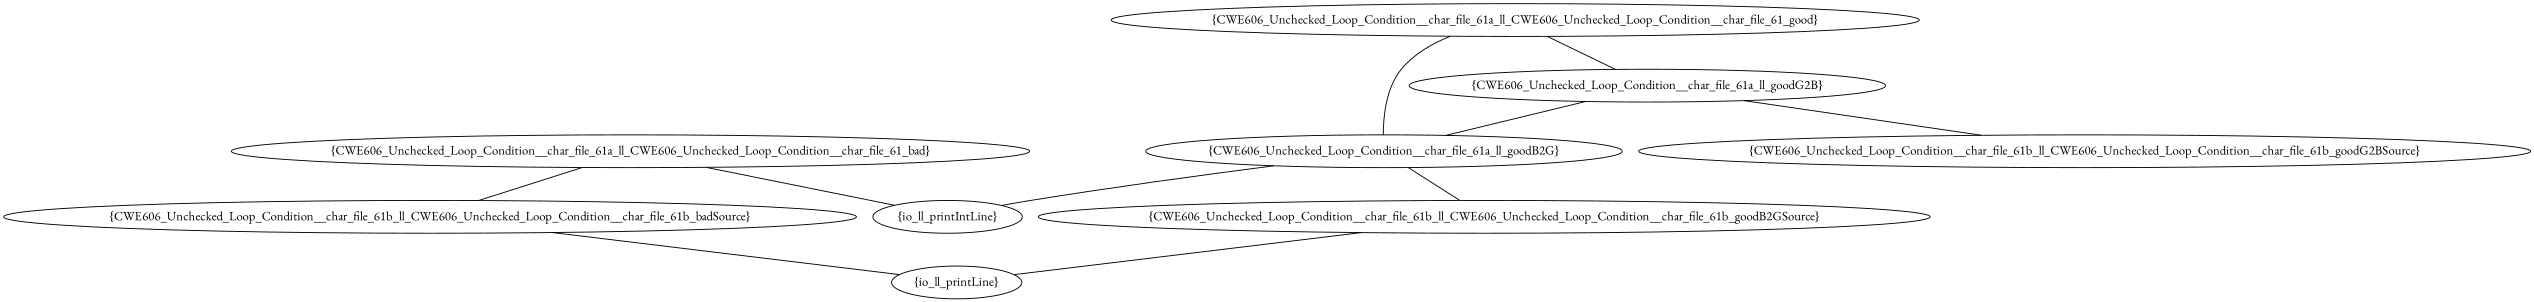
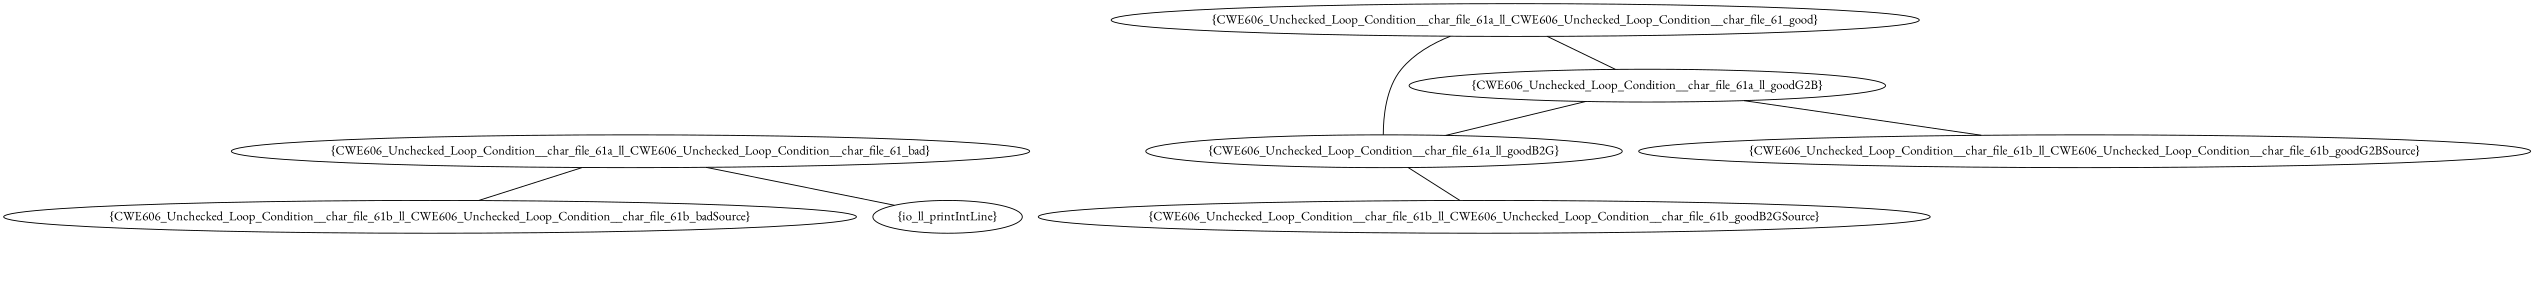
(1137, 184) -> none
(957, 282) -> none
